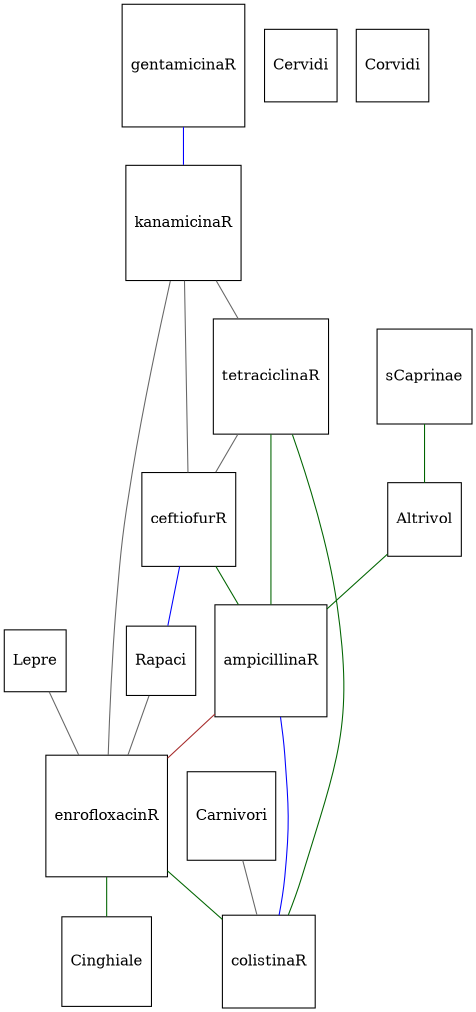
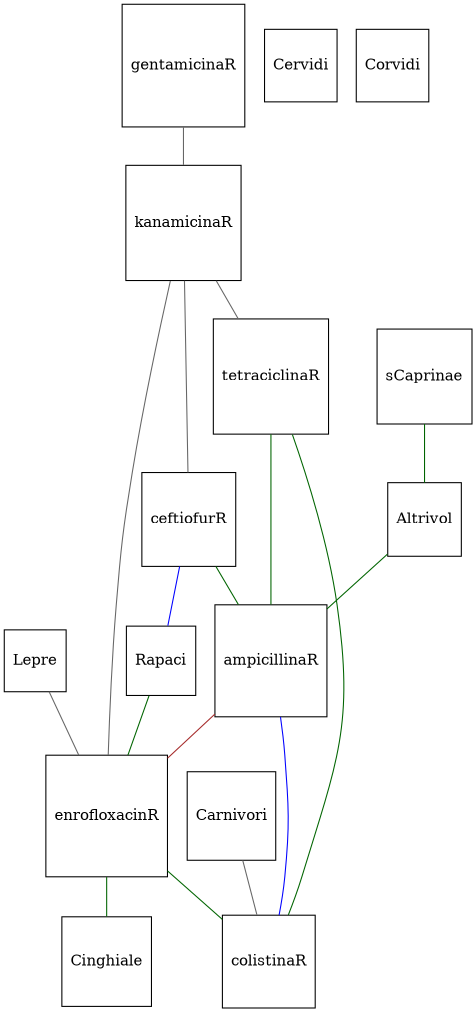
(183, 146) -> (183, 146)
(227, 453) -> none
(138, 726) -> (138, 726)
